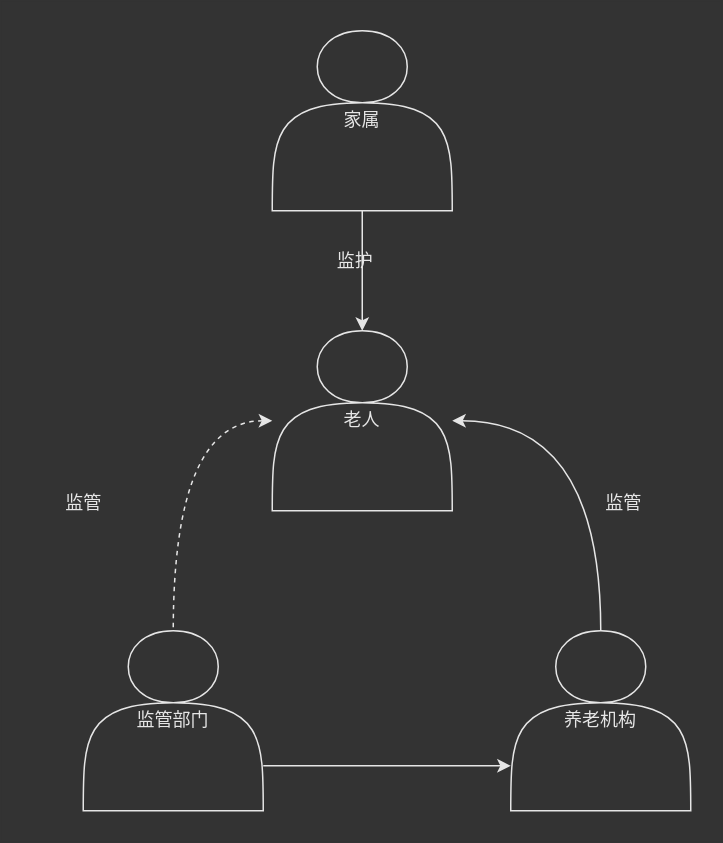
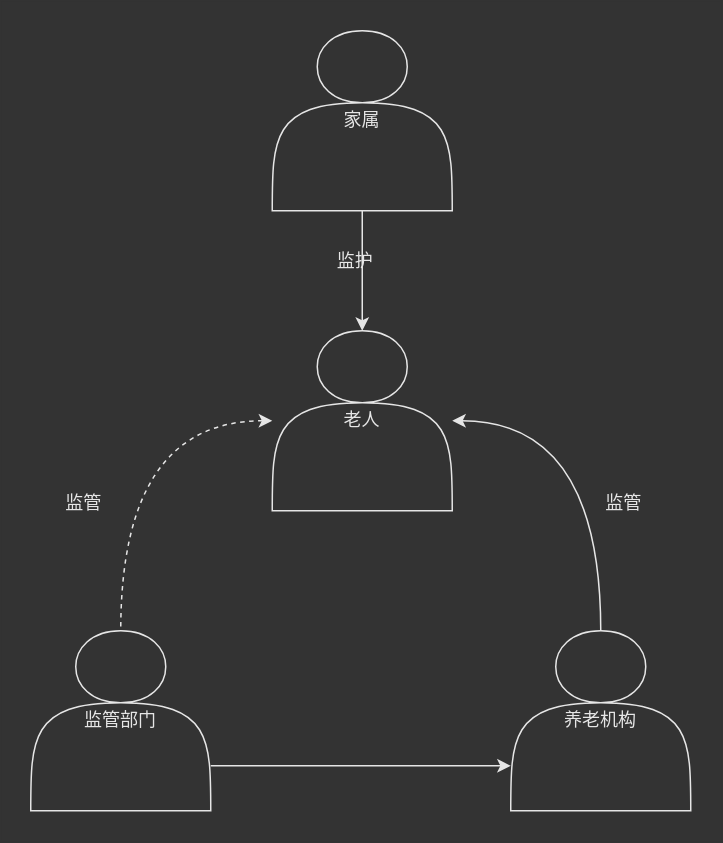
(173, 721) -> (121, 721)
